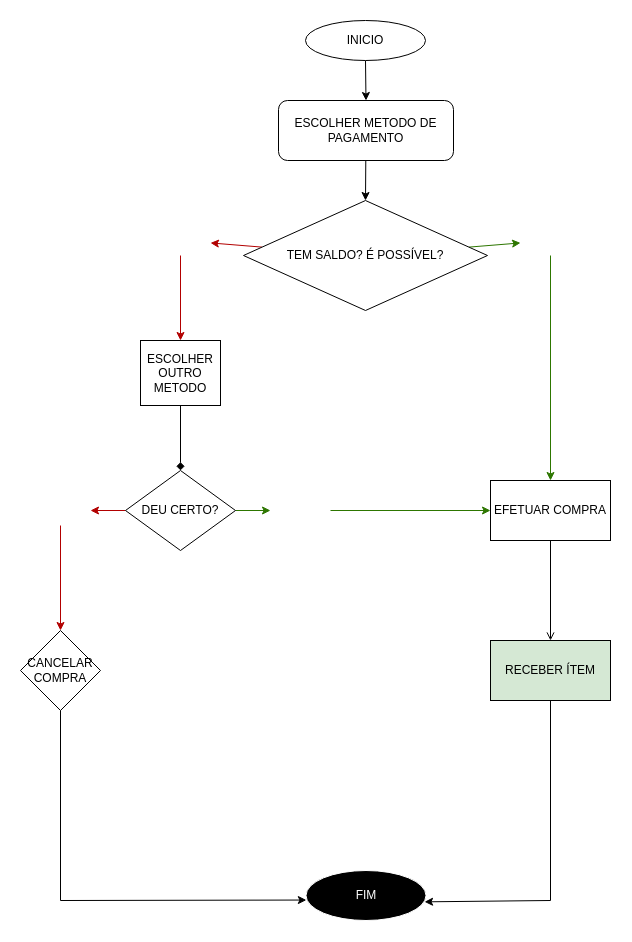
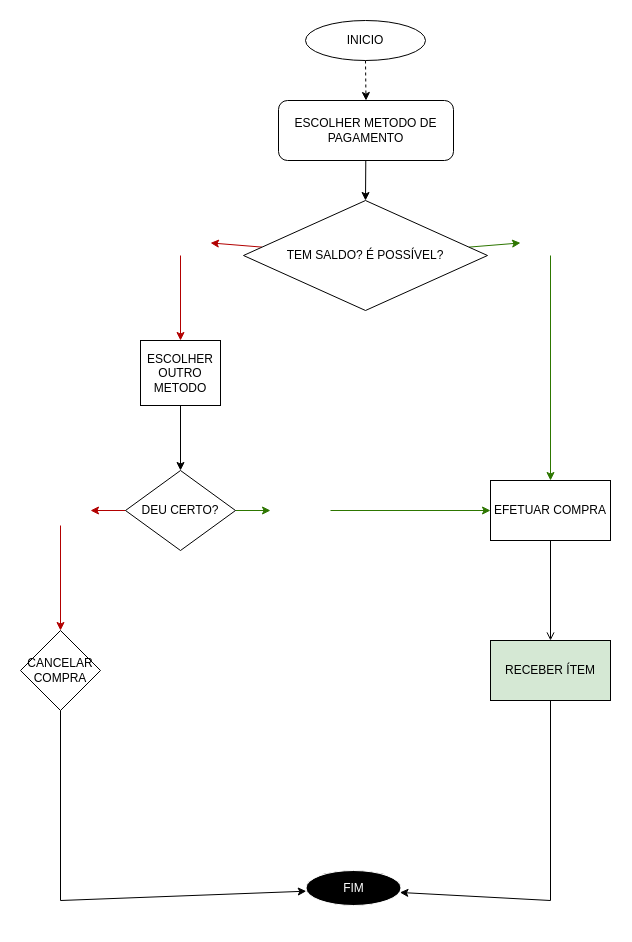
(366, 76) -> (366, 76)
(181, 462) -> (181, 462)
(366, 896) -> (354, 888)
